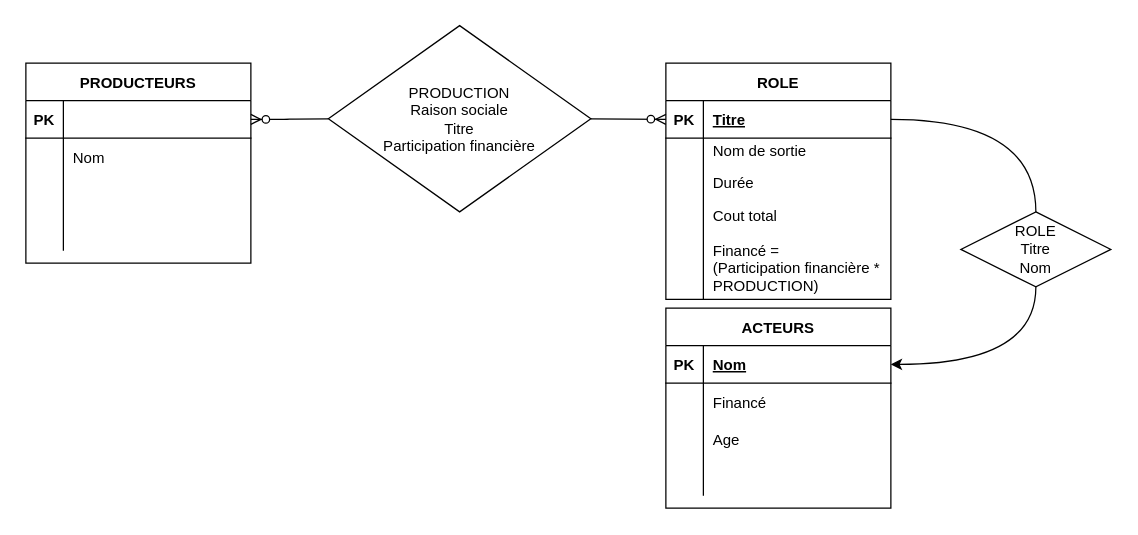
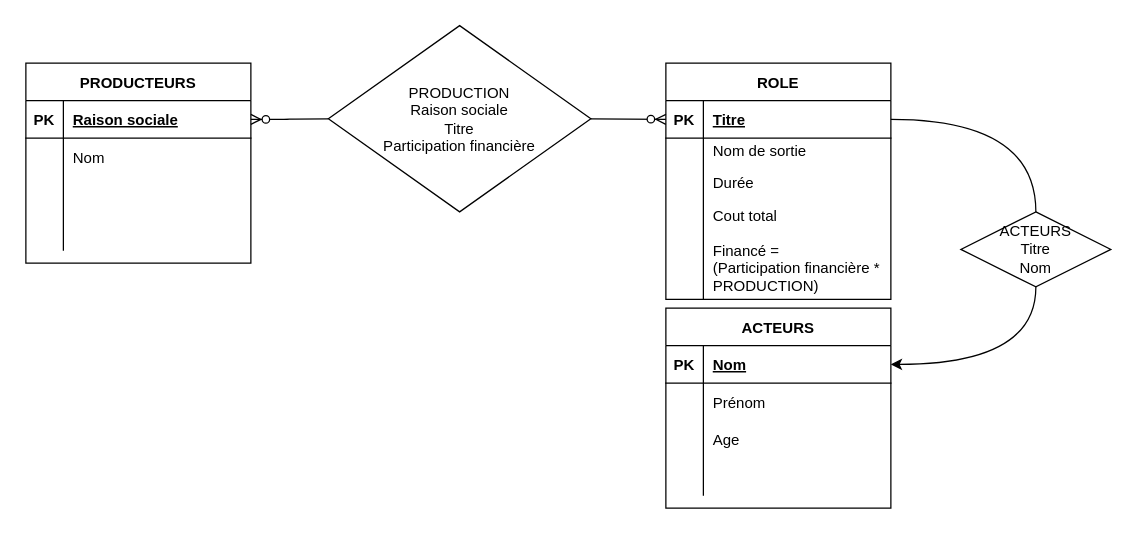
none -> (157, 119)
(1036, 249) -> (1036, 249)
(740, 403) -> (738, 403)
